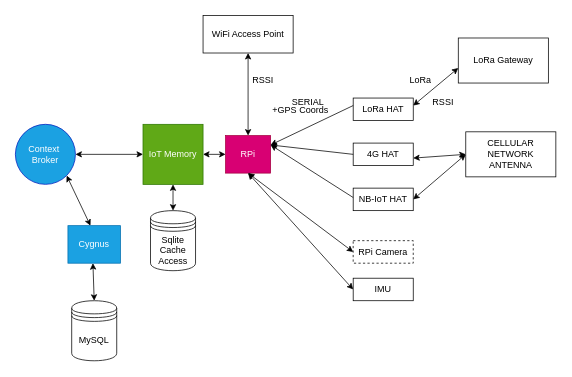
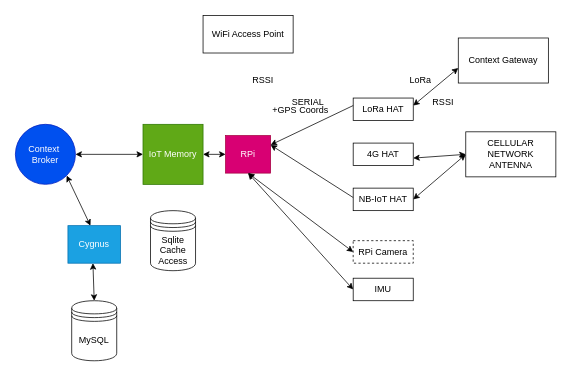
(503, 60) -> (503, 60)
(248, 129) -> none
(314, 150) -> none
(45, 154) -> (45, 154)
(173, 205) -> none
